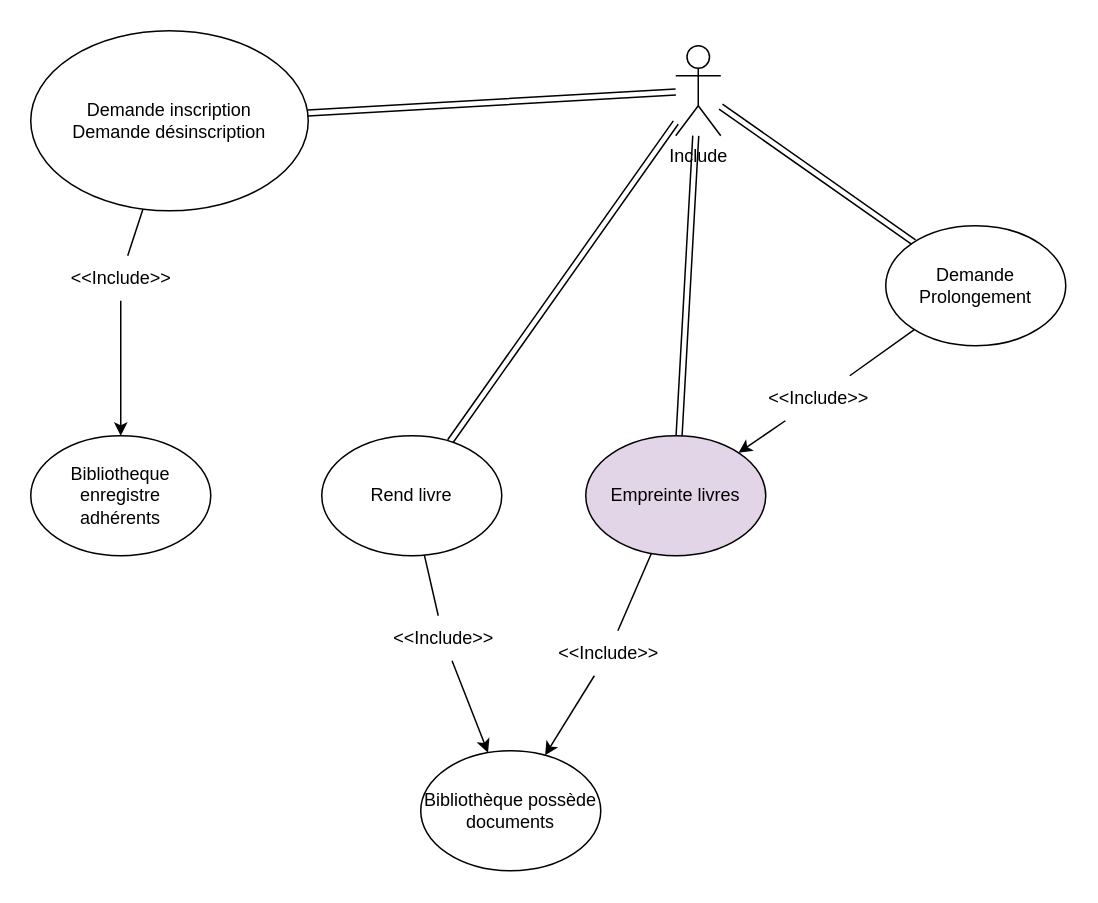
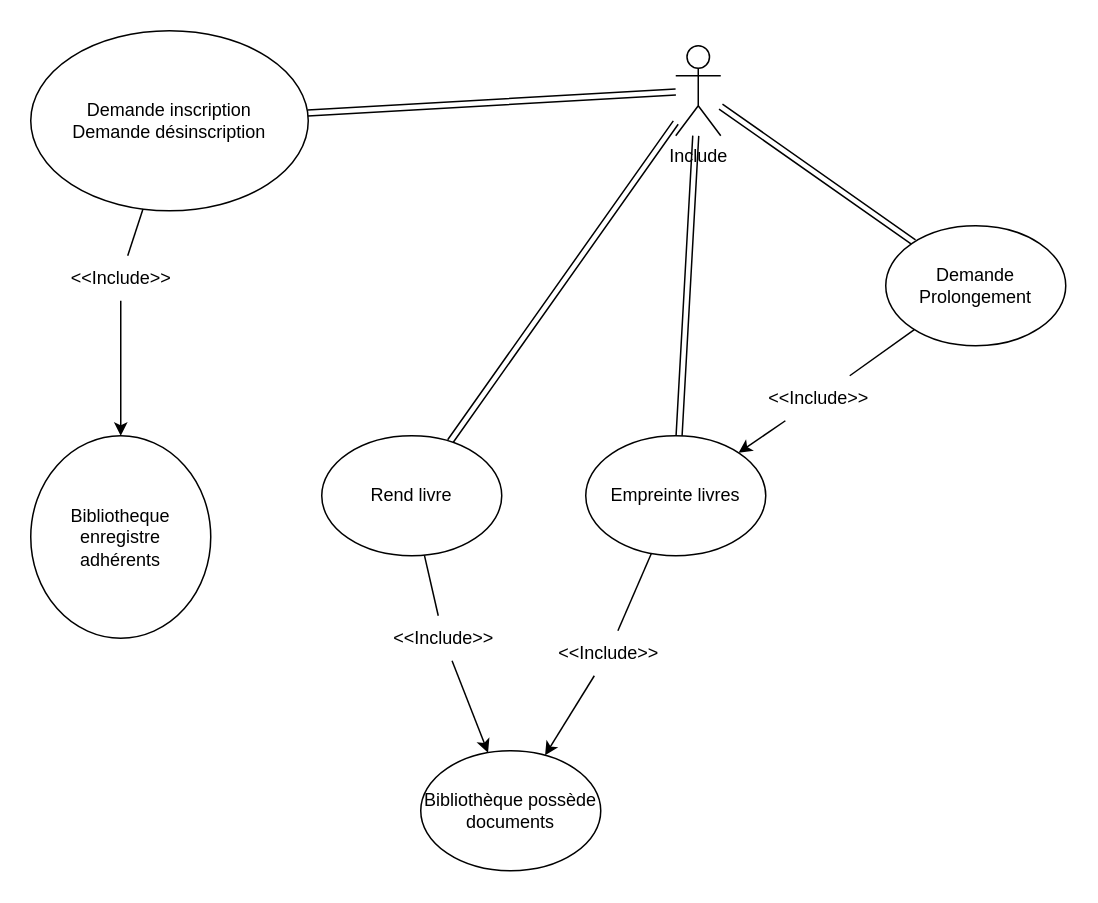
(121, 496) -> (121, 537)
(676, 496) -> (676, 496)
